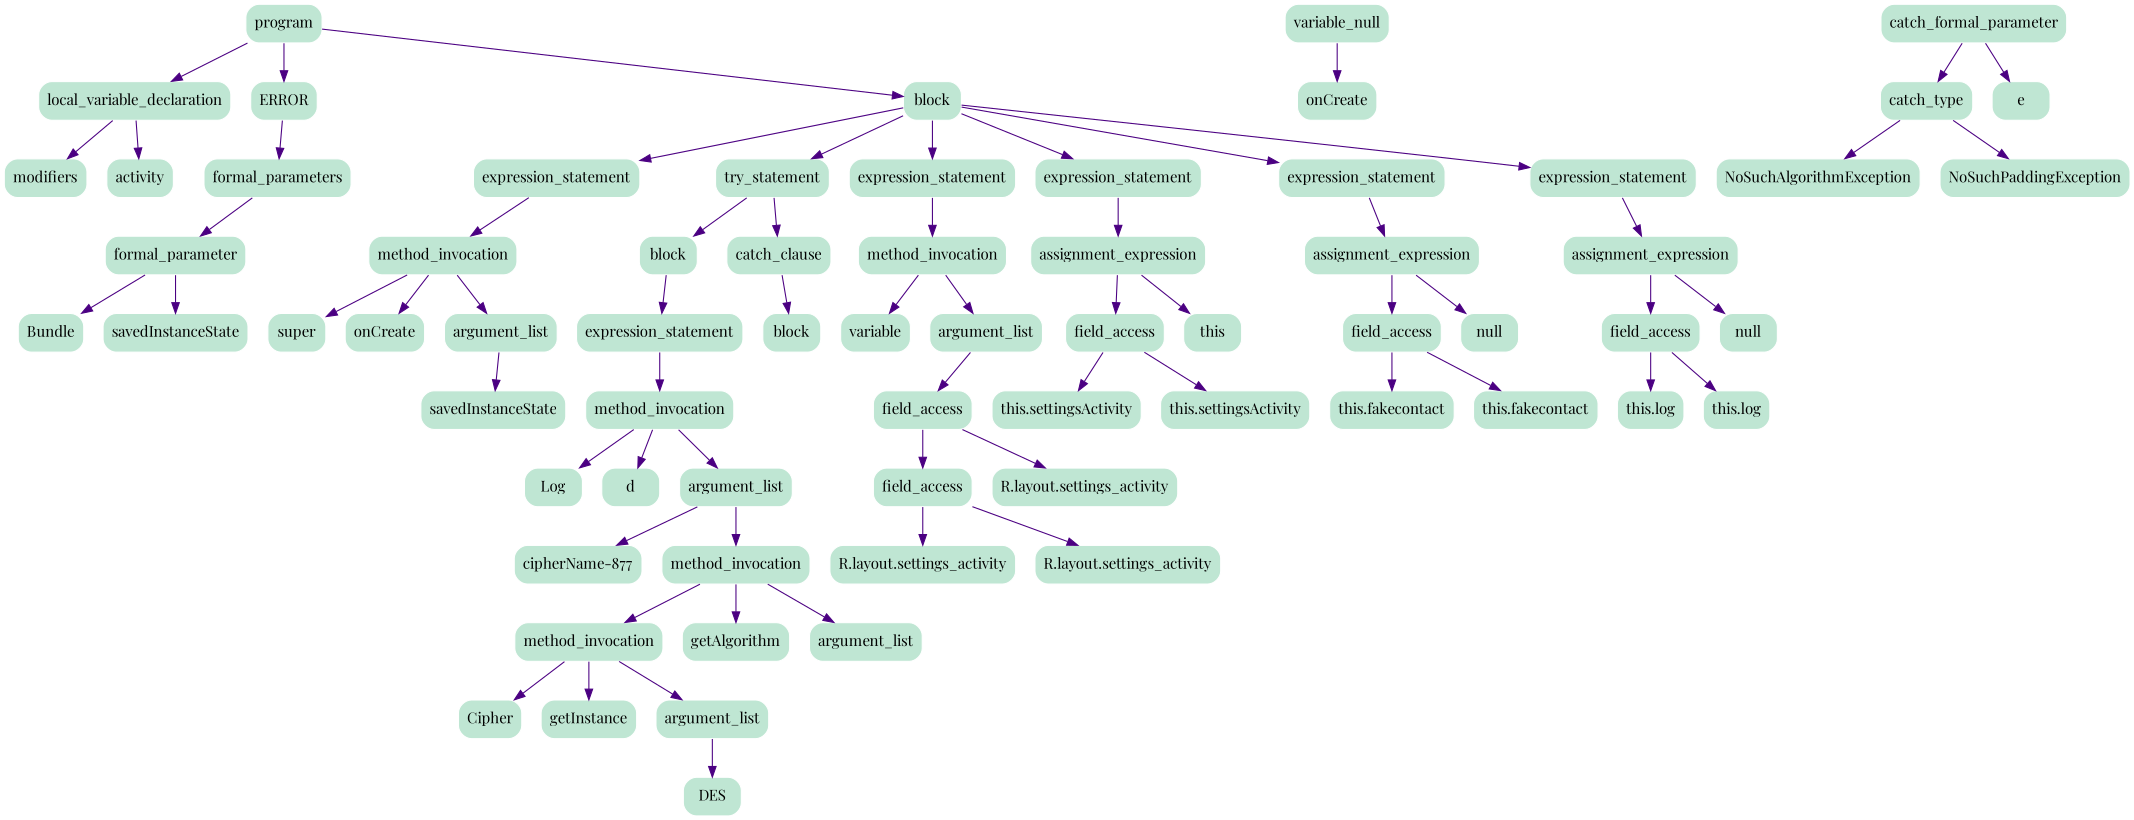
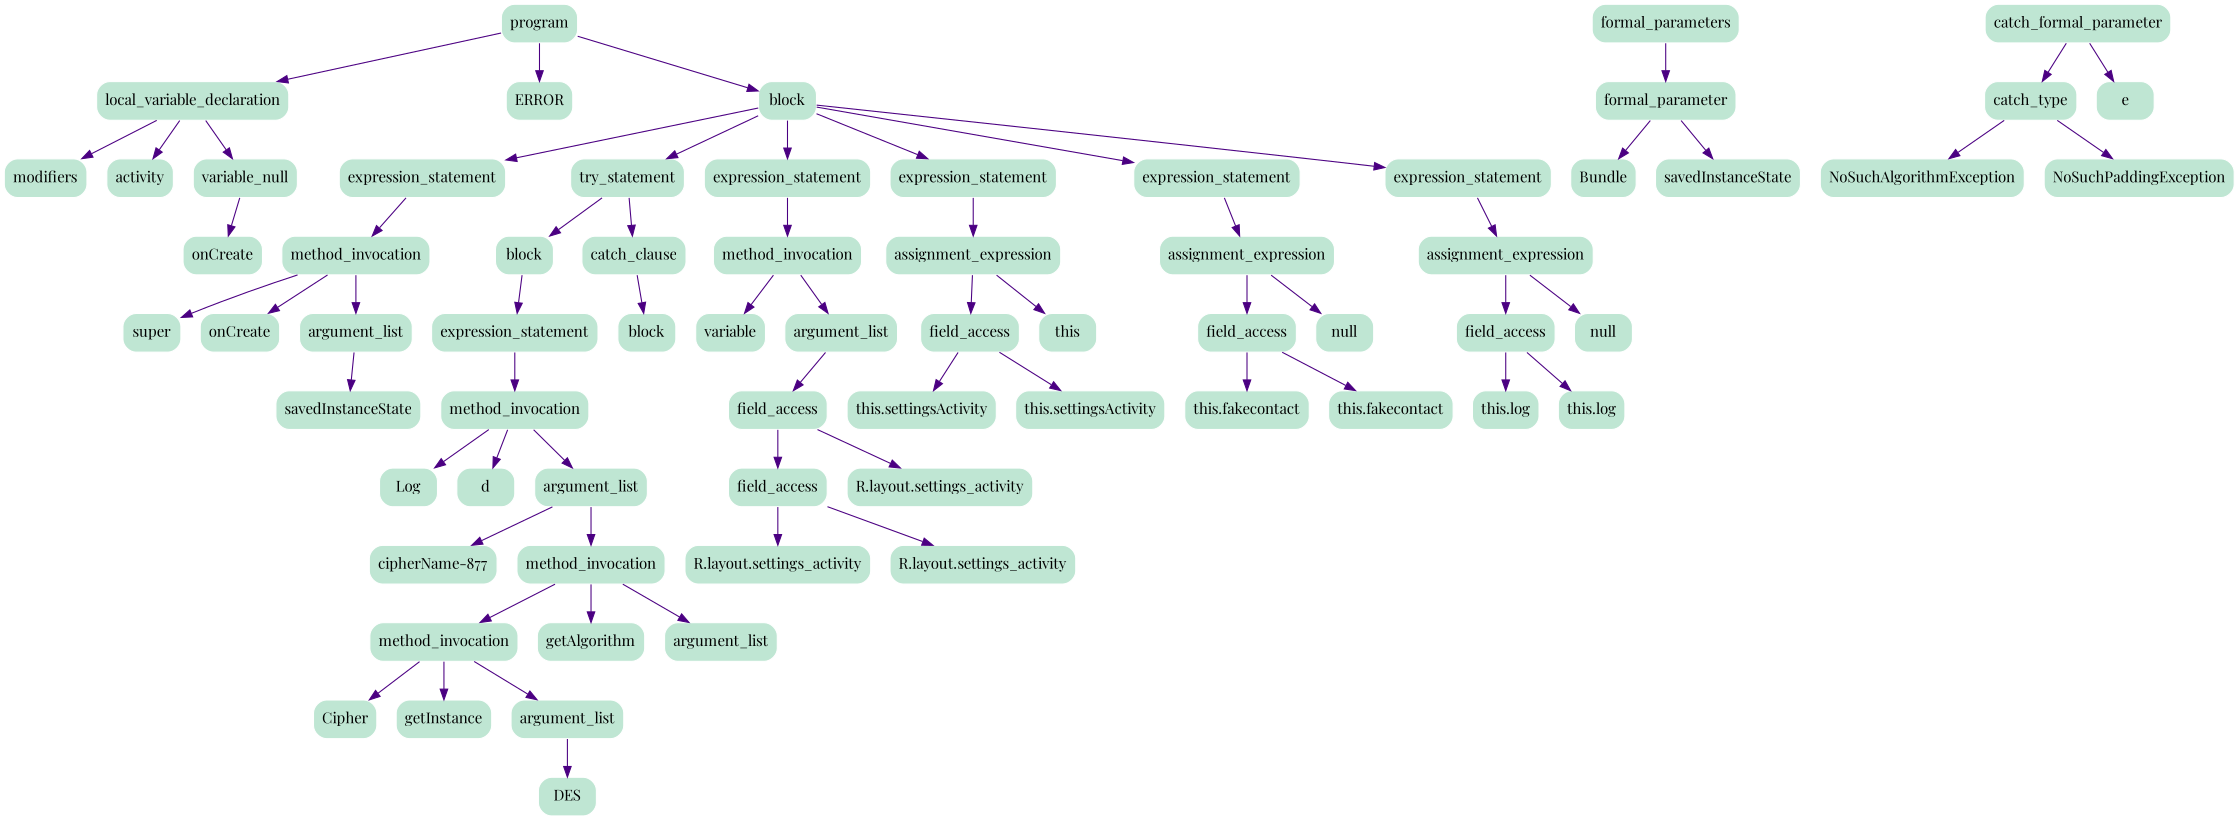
(281, 134) -> none
none -> (216, 135)
